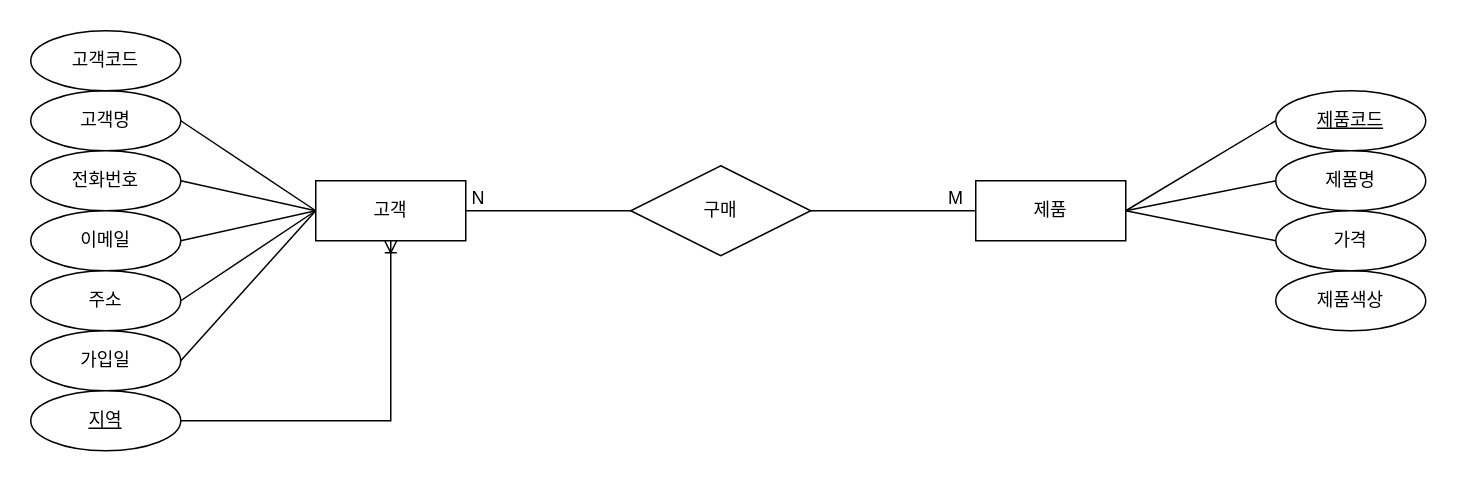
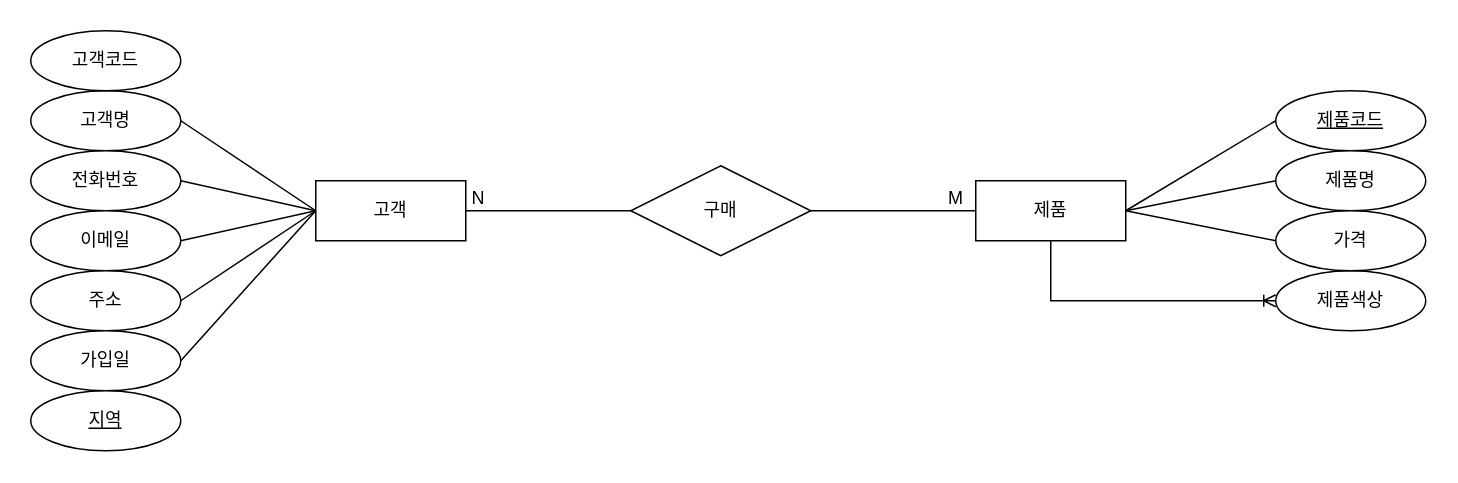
none -> (1133, 301)
(376, 421) -> none
